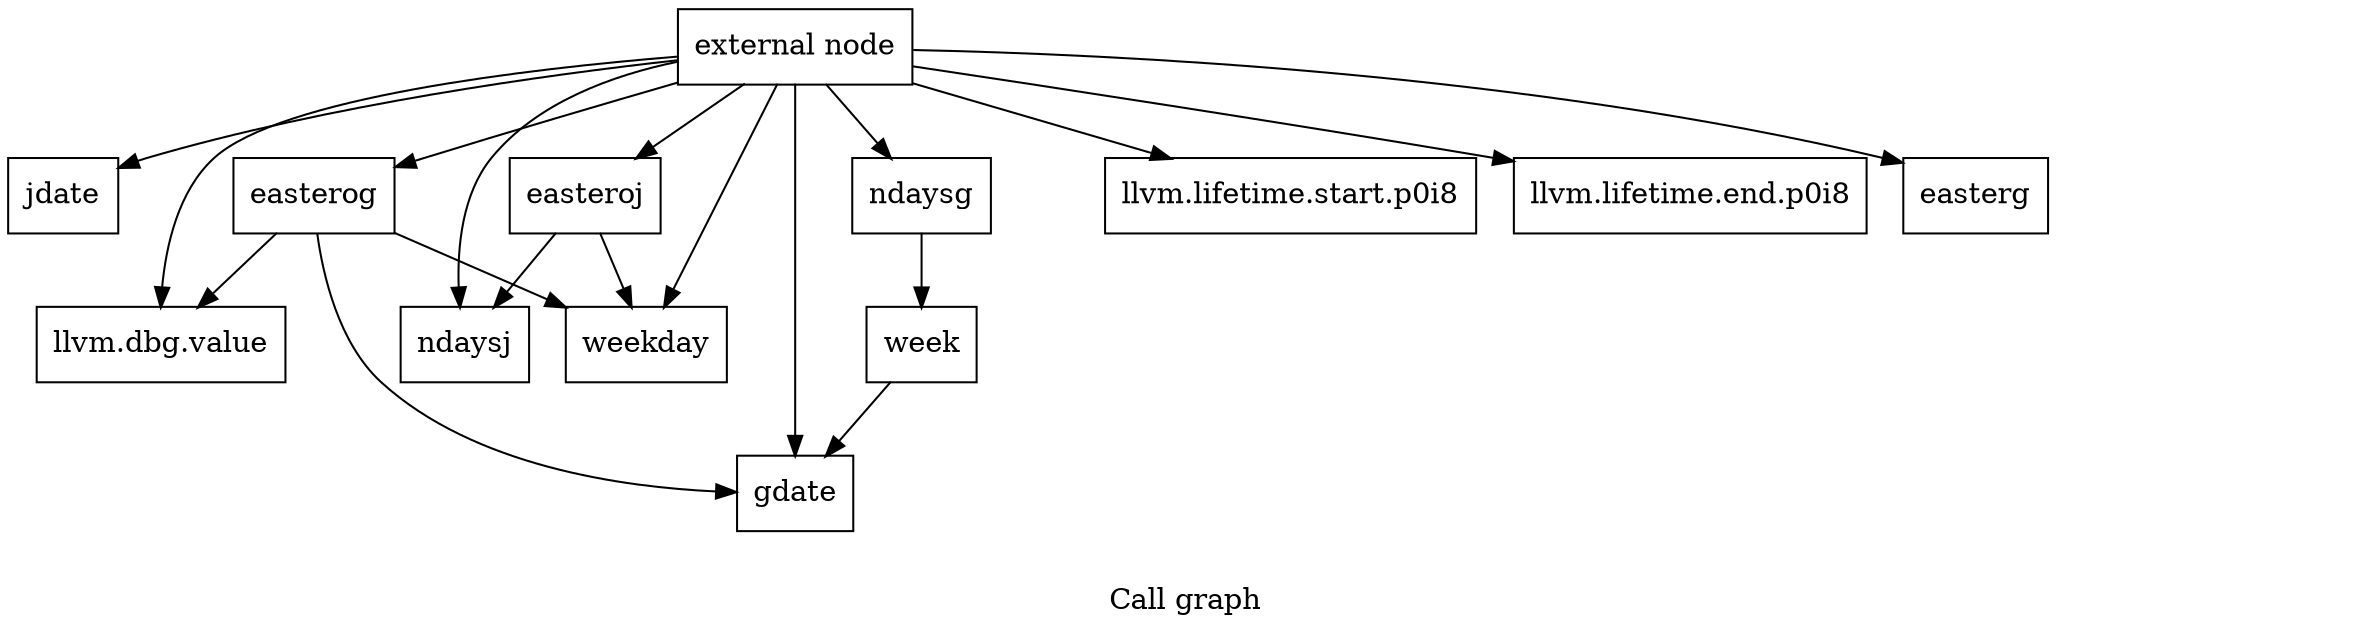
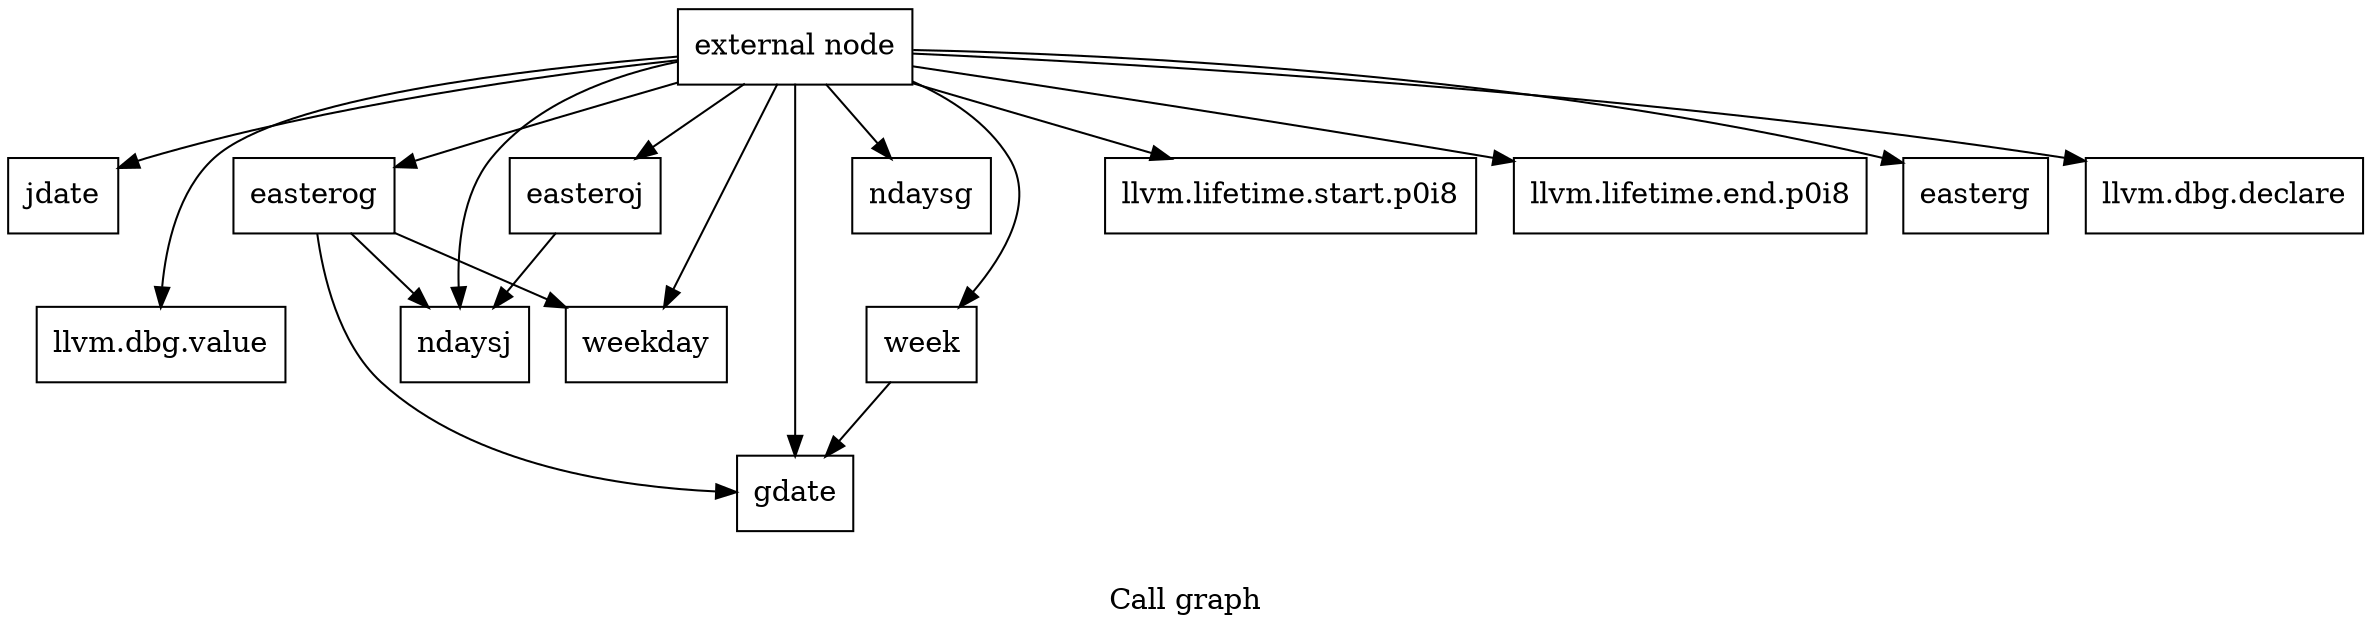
none -> (2224, 196)
(922, 260) -> (1014, 169)
(612, 261) -> none
(245, 263) -> (382, 263)
